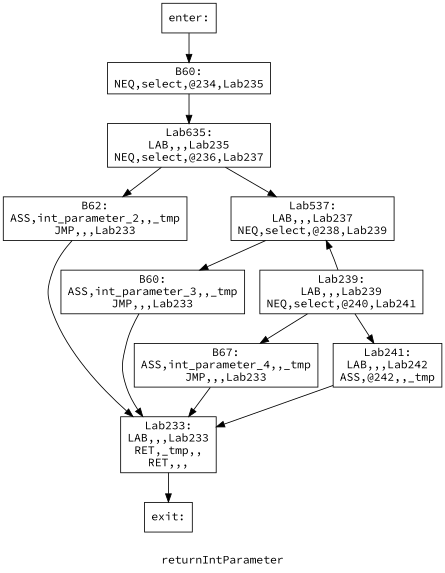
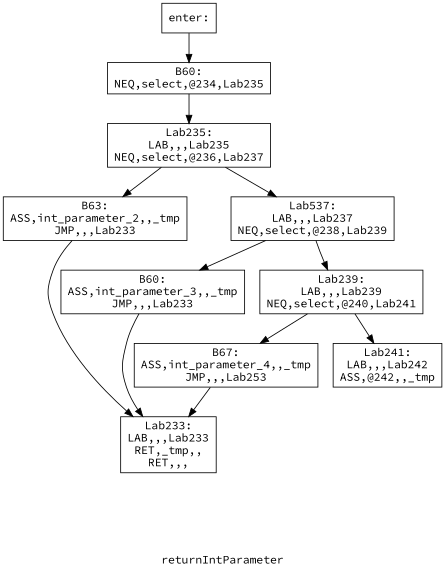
(189, 145) -> (189, 145)
(95, 219) -> (95, 219)
(334, 259) -> (320, 252)
(226, 365) -> (226, 365)
(279, 405) -> none
(168, 517) -> none
